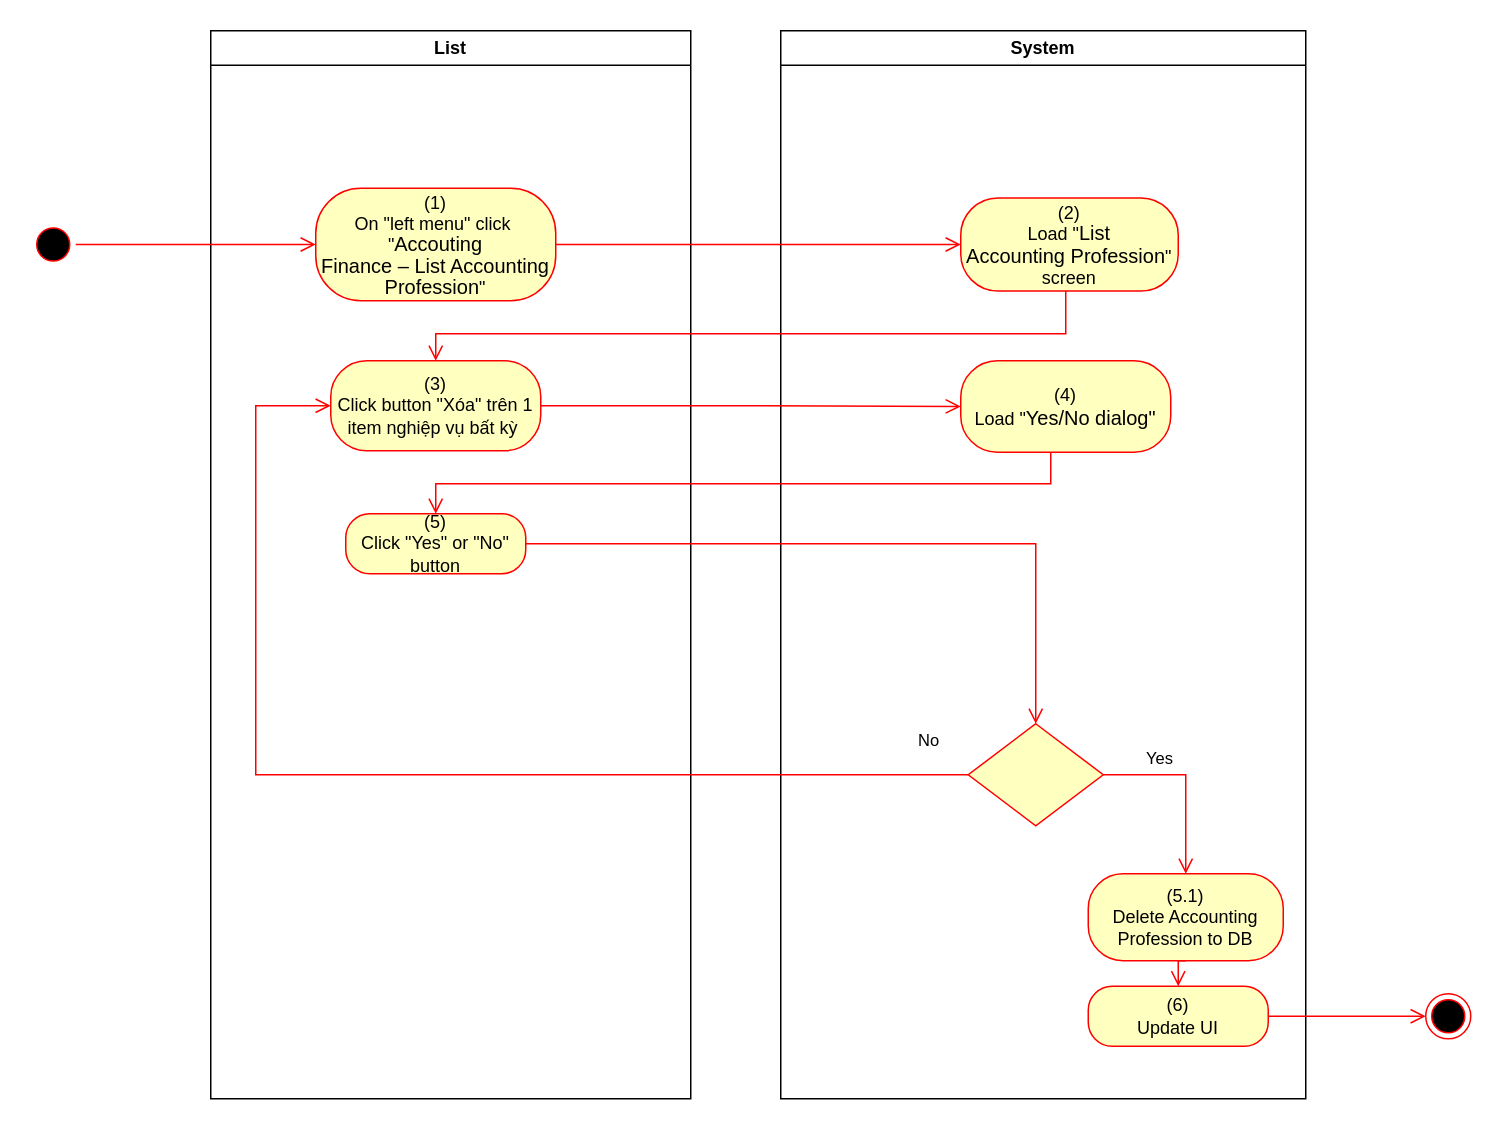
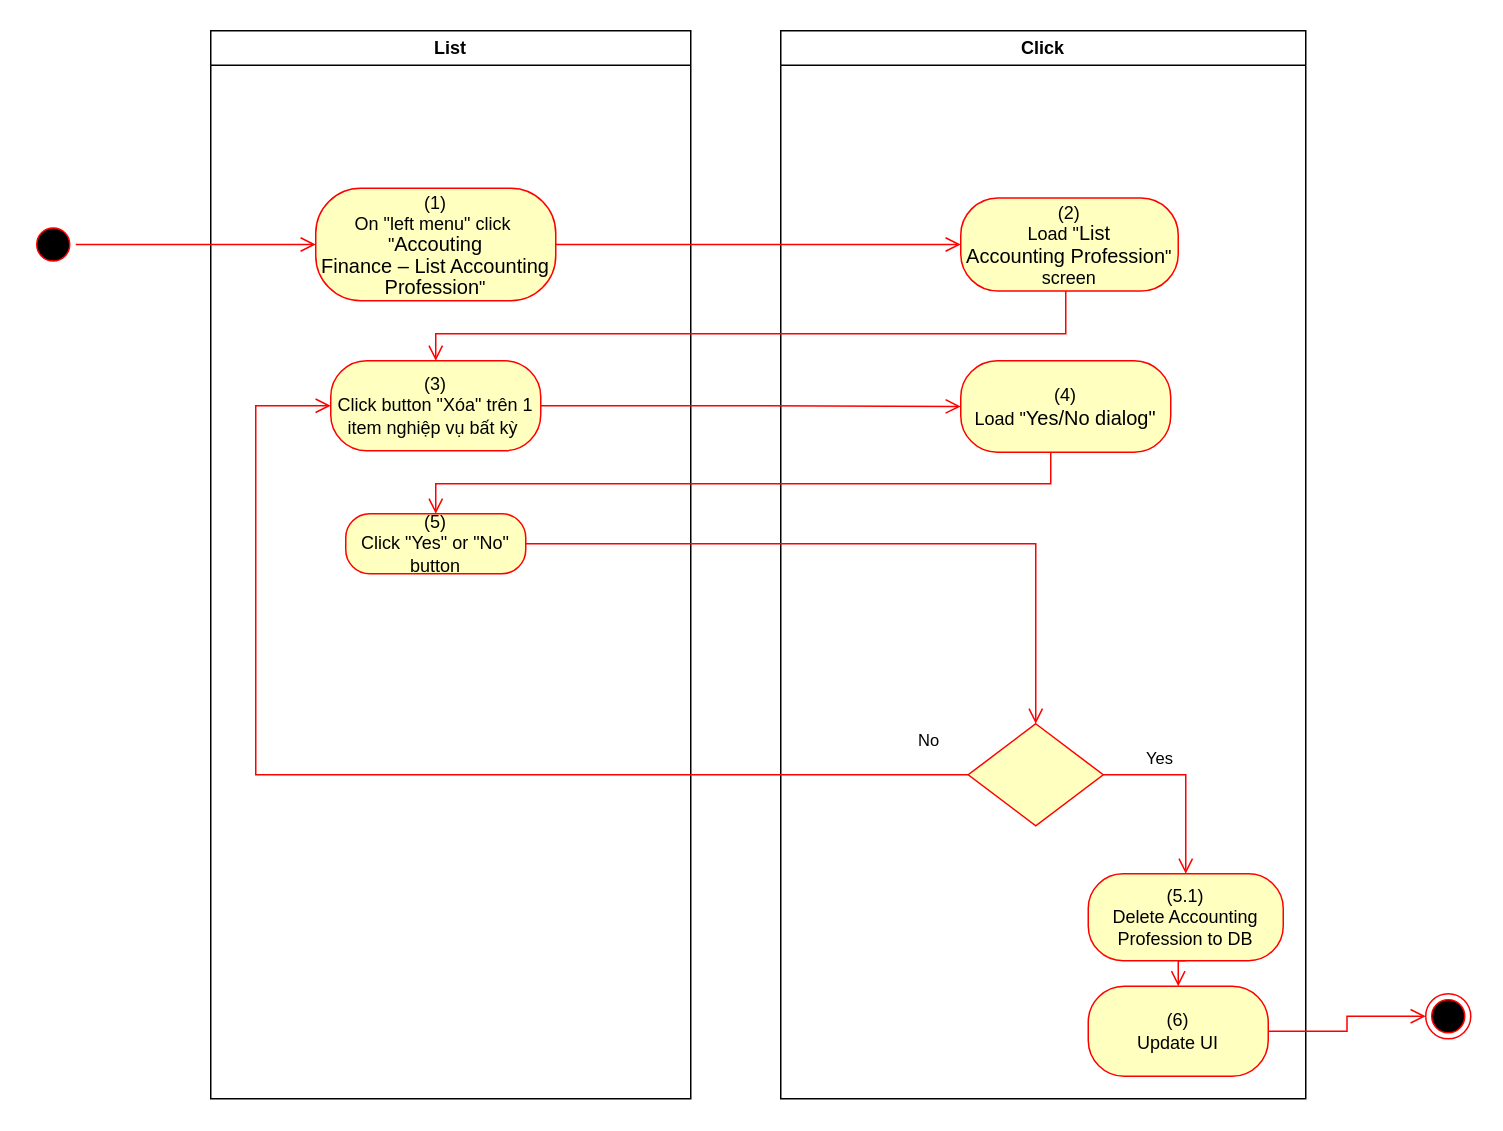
(1043, 49) -> (1043, 49)
(1178, 1016) -> (1178, 1031)
